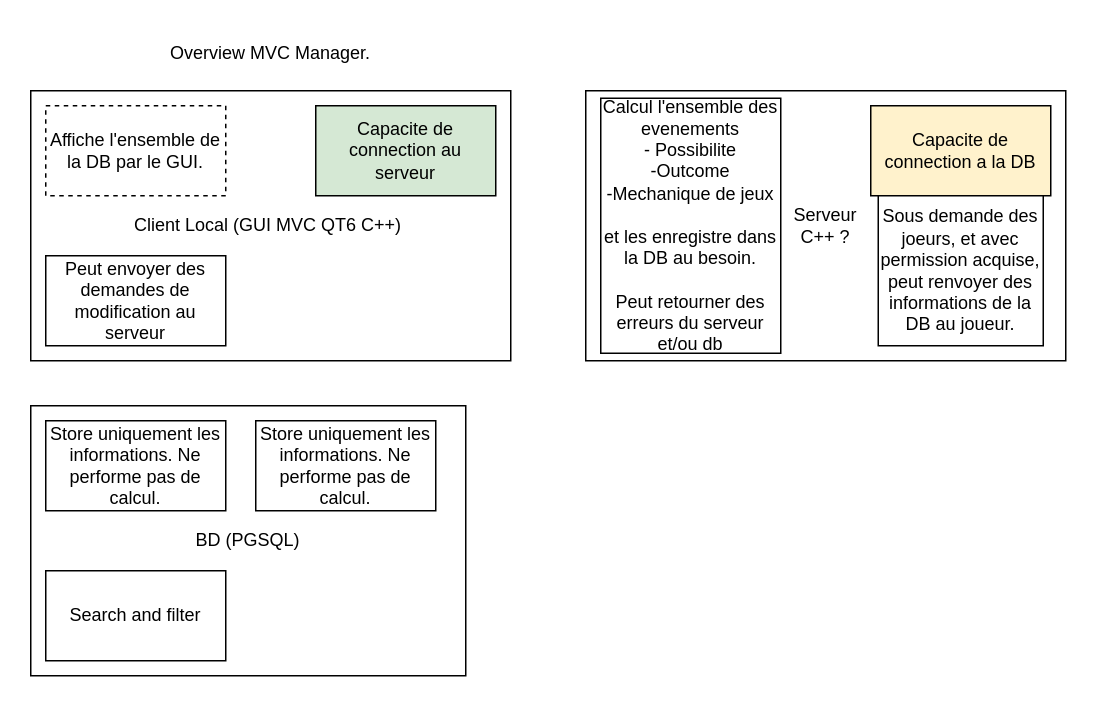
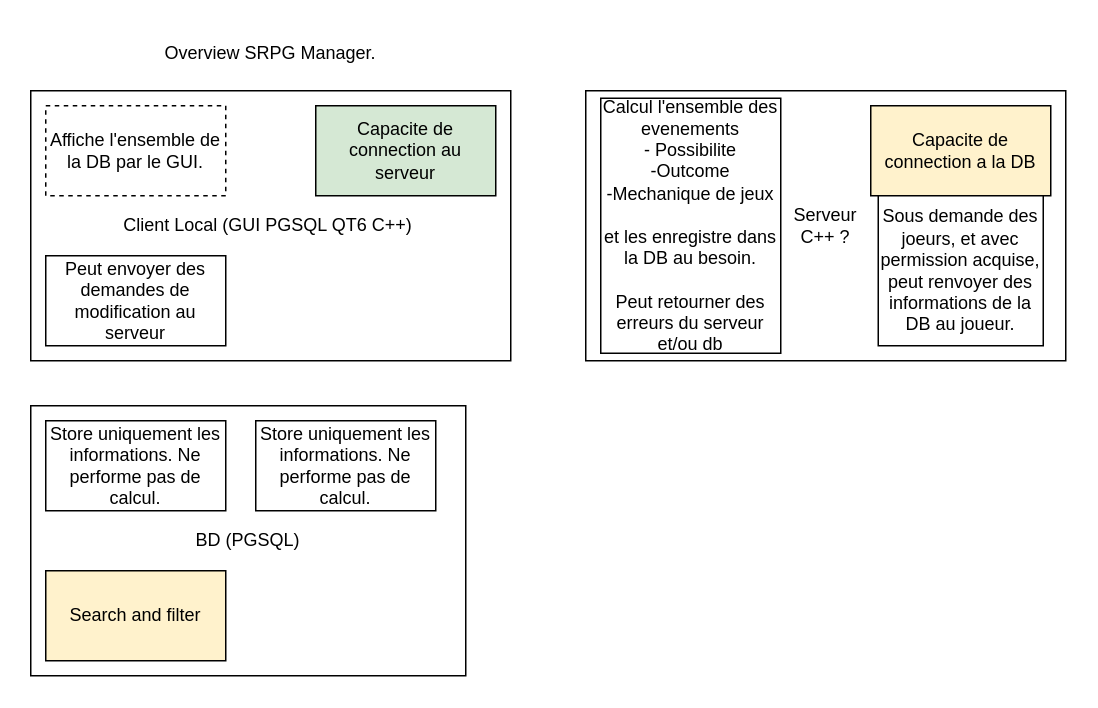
(271, 53) -> (271, 53)
(271, 226) -> (271, 226)
(136, 616) -> (136, 616)
